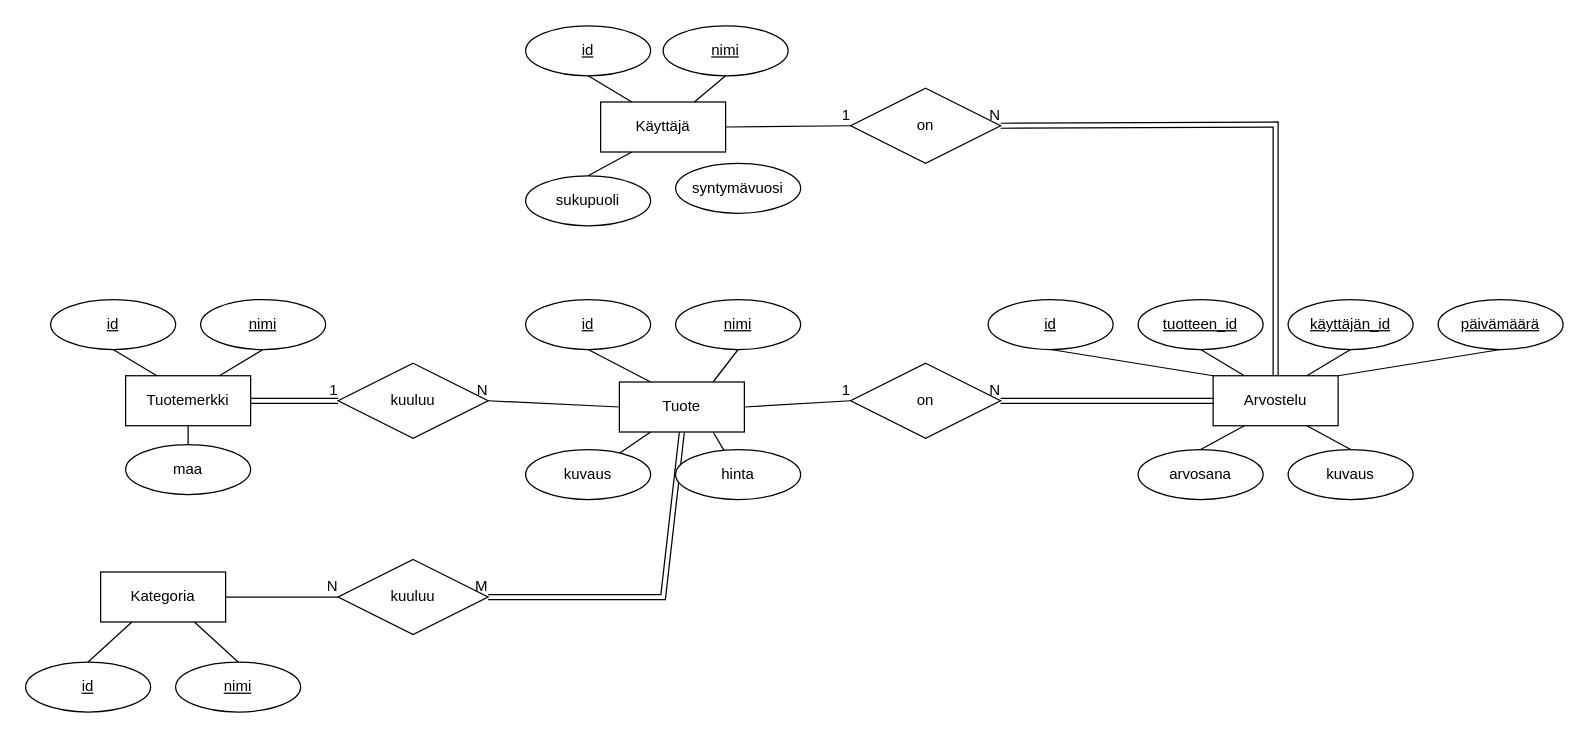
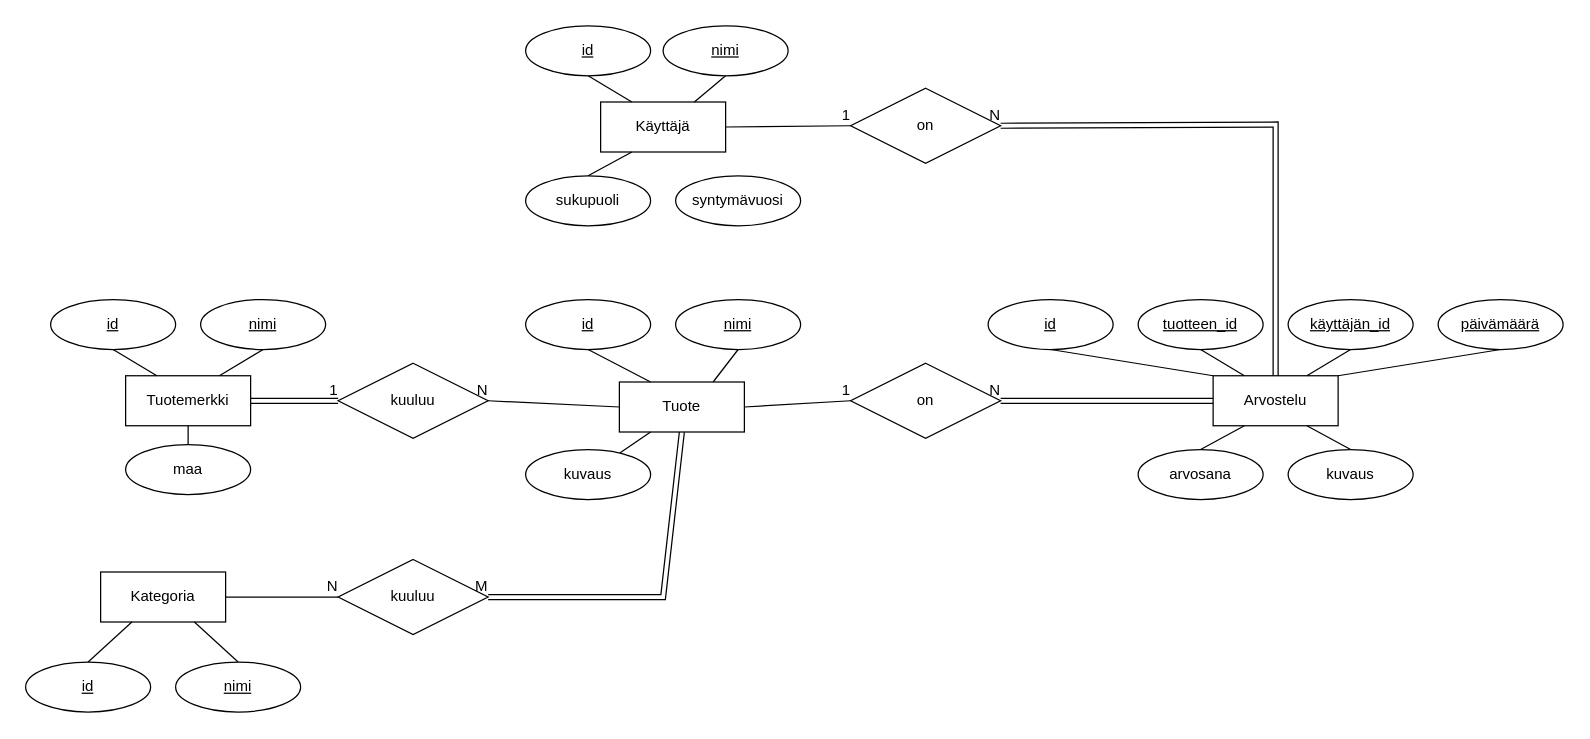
(738, 188) -> (738, 201)
(719, 441) -> none
(738, 474) -> none
